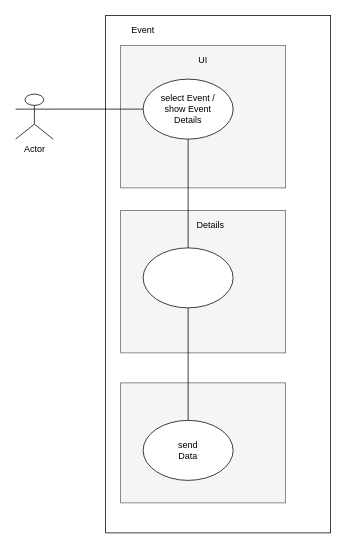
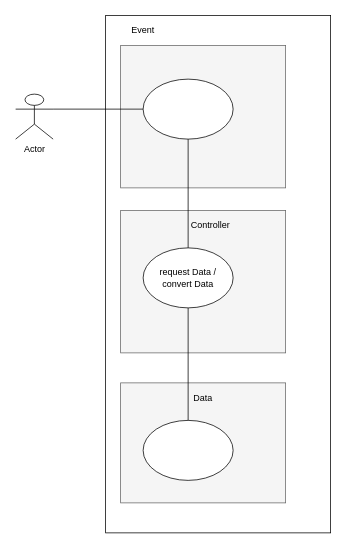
(203, 60) -> none
(188, 109) -> none
(210, 225) -> (210, 225)
none -> (188, 278)
none -> (203, 398)
(188, 450) -> none
